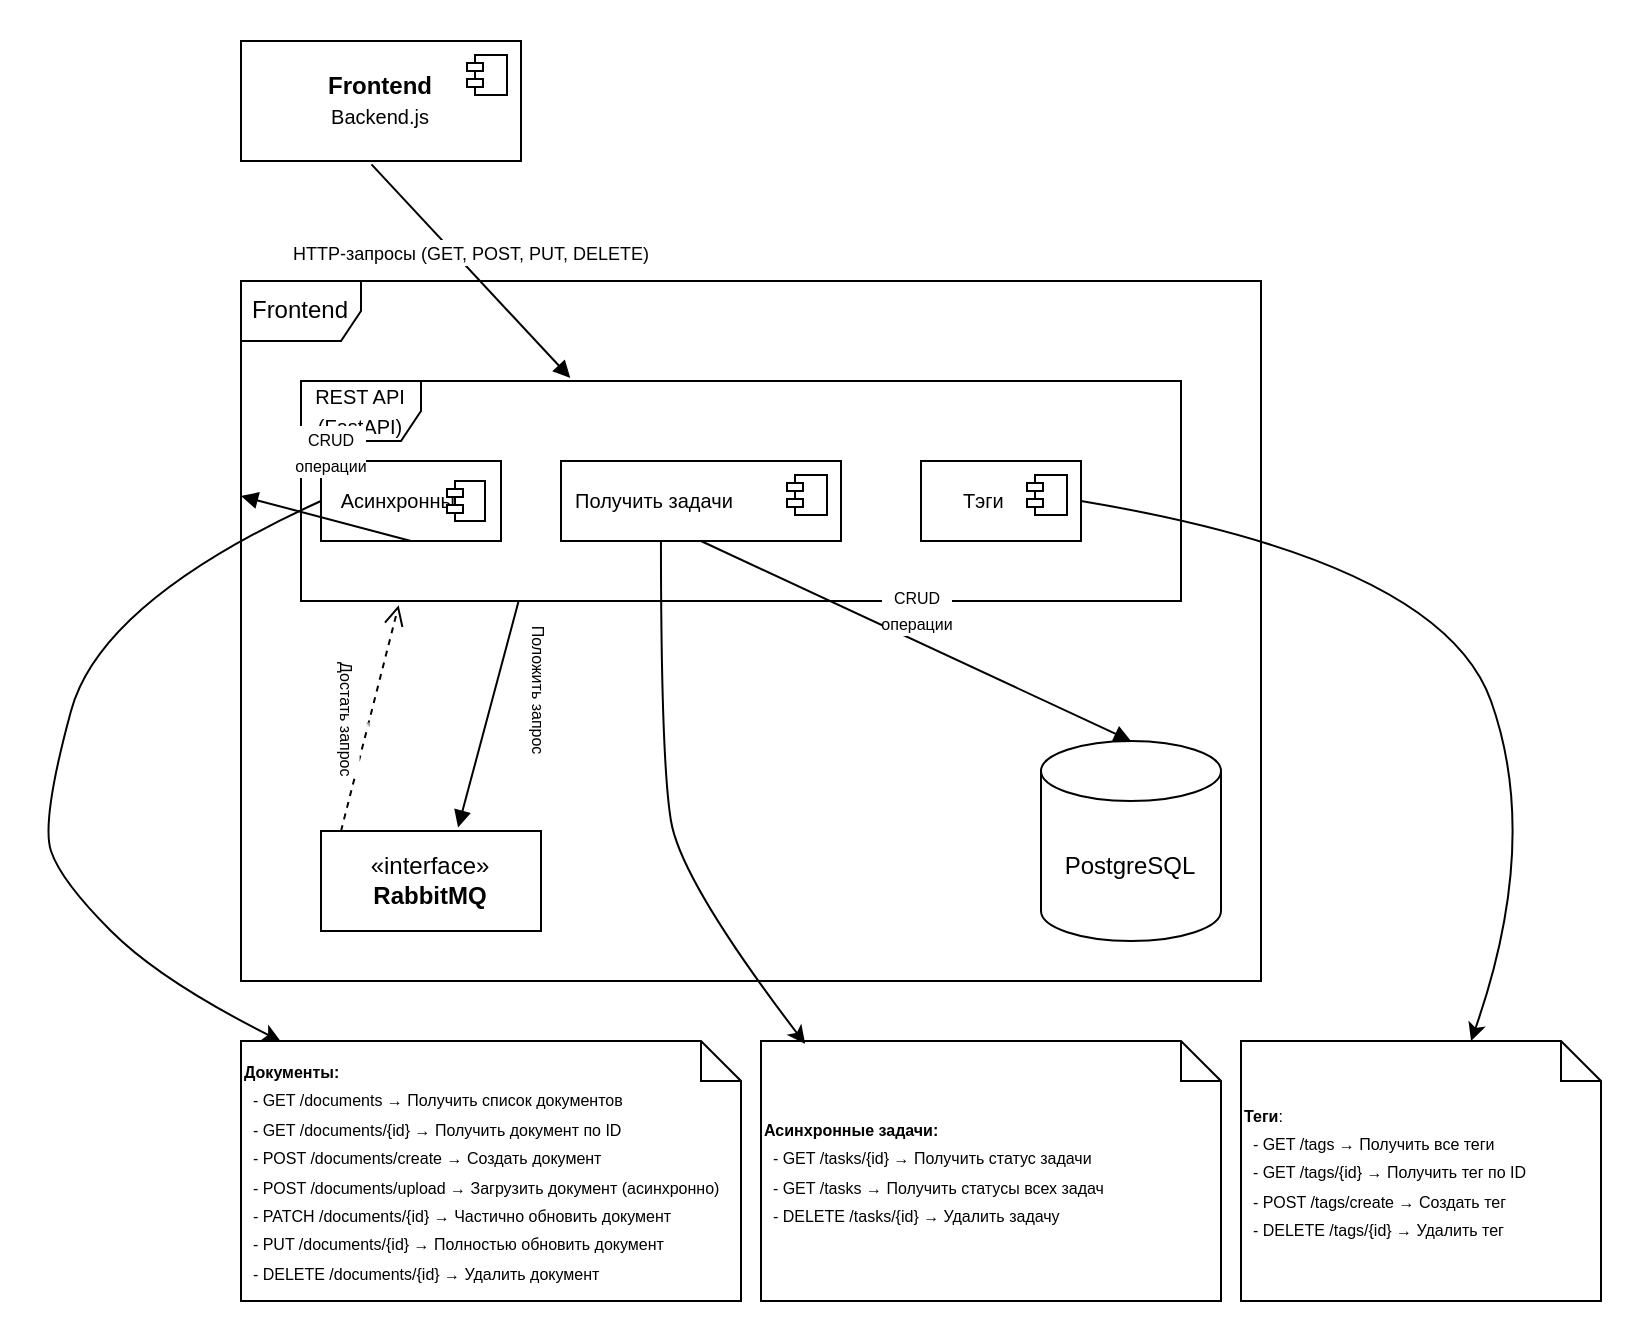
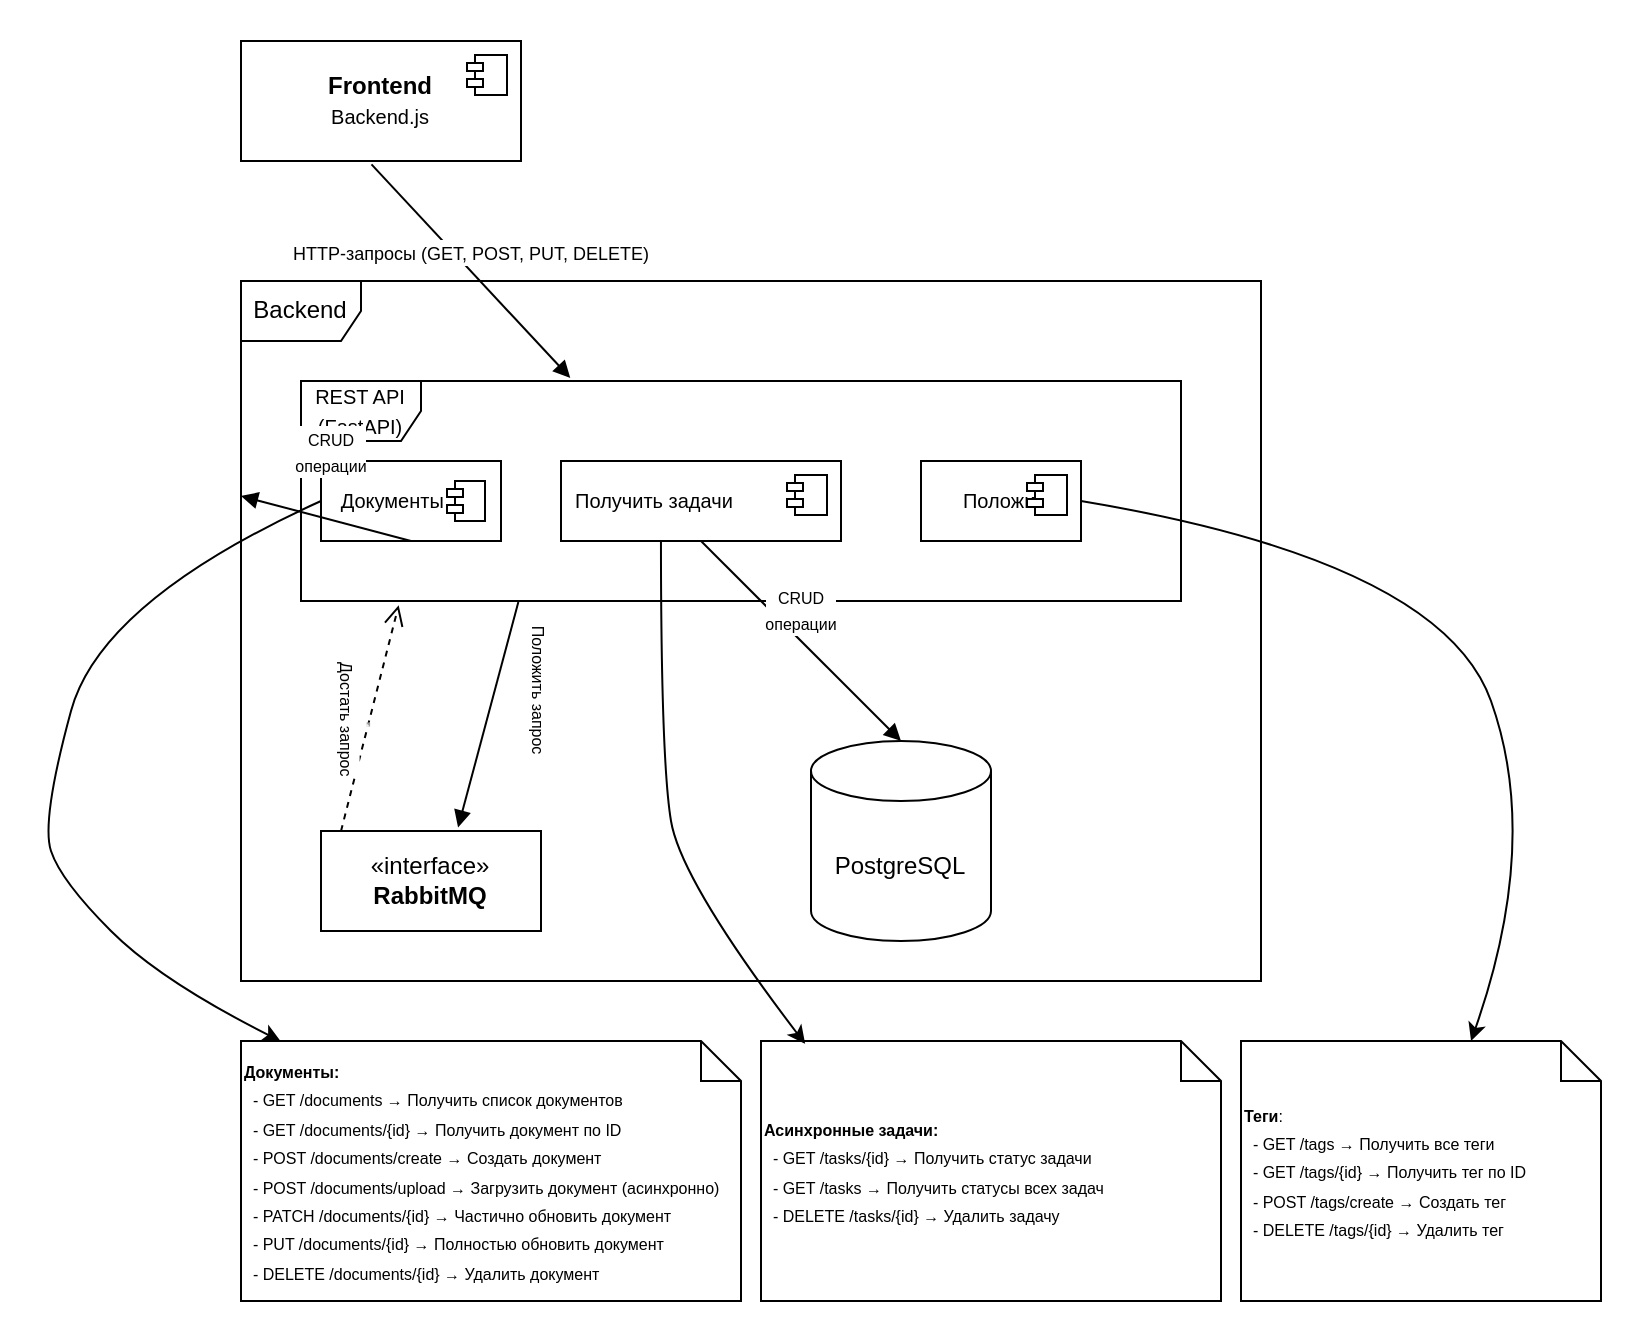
(301, 311) -> (301, 311)
(399, 501) -> (385, 501)
(952, 501) -> (979, 501)
(1131, 841) -> (901, 841)
